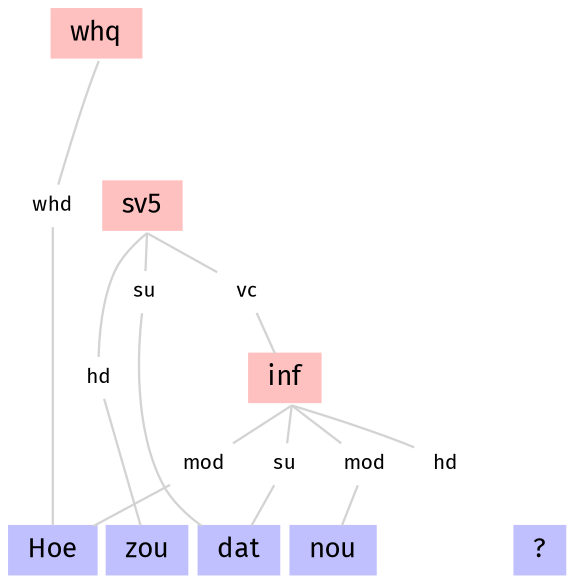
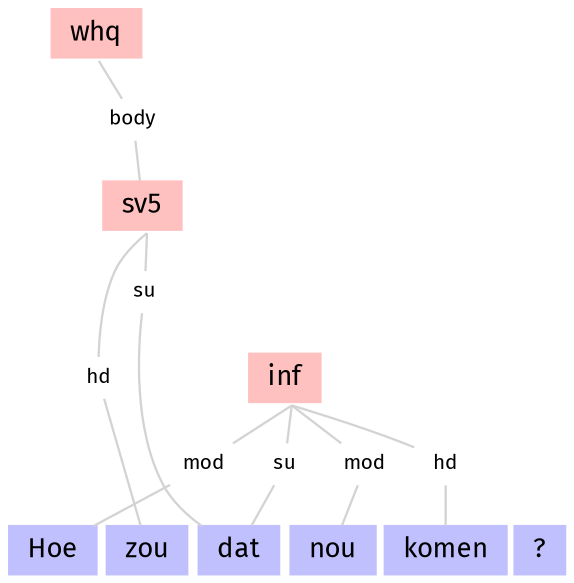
none -> (133, 119)
(53, 206) -> none
(248, 292) -> none
none -> (446, 550)
